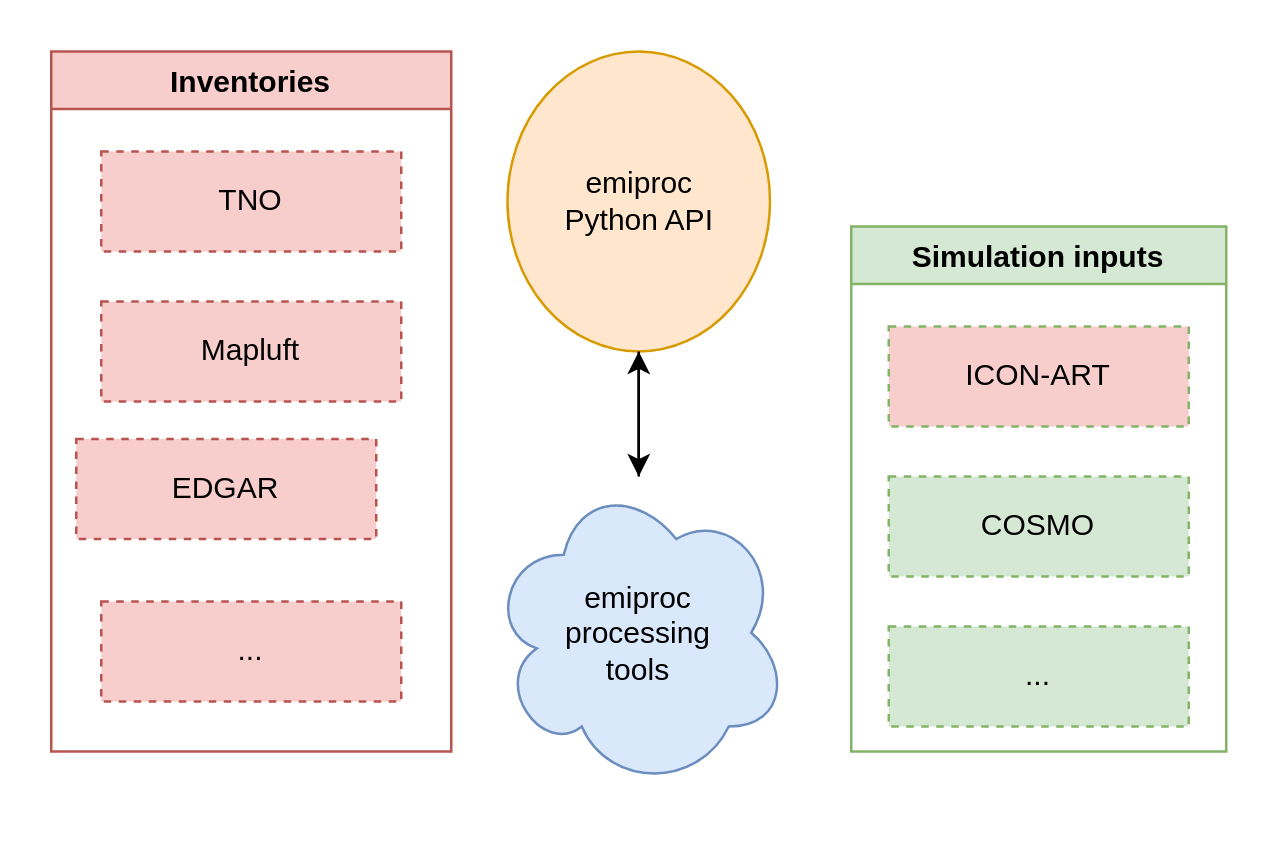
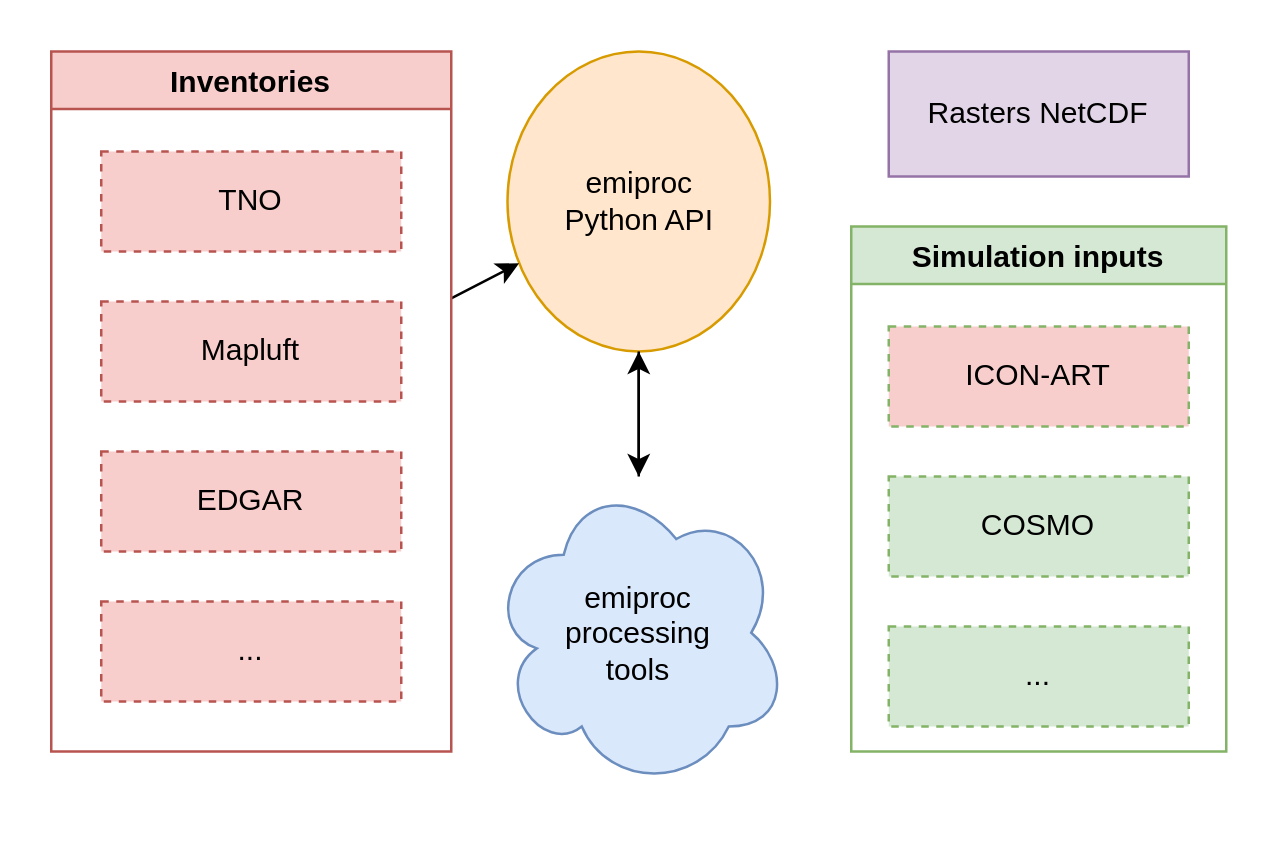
none -> (1039, 114)
none -> (480, 283)
(226, 489) -> (251, 501)
